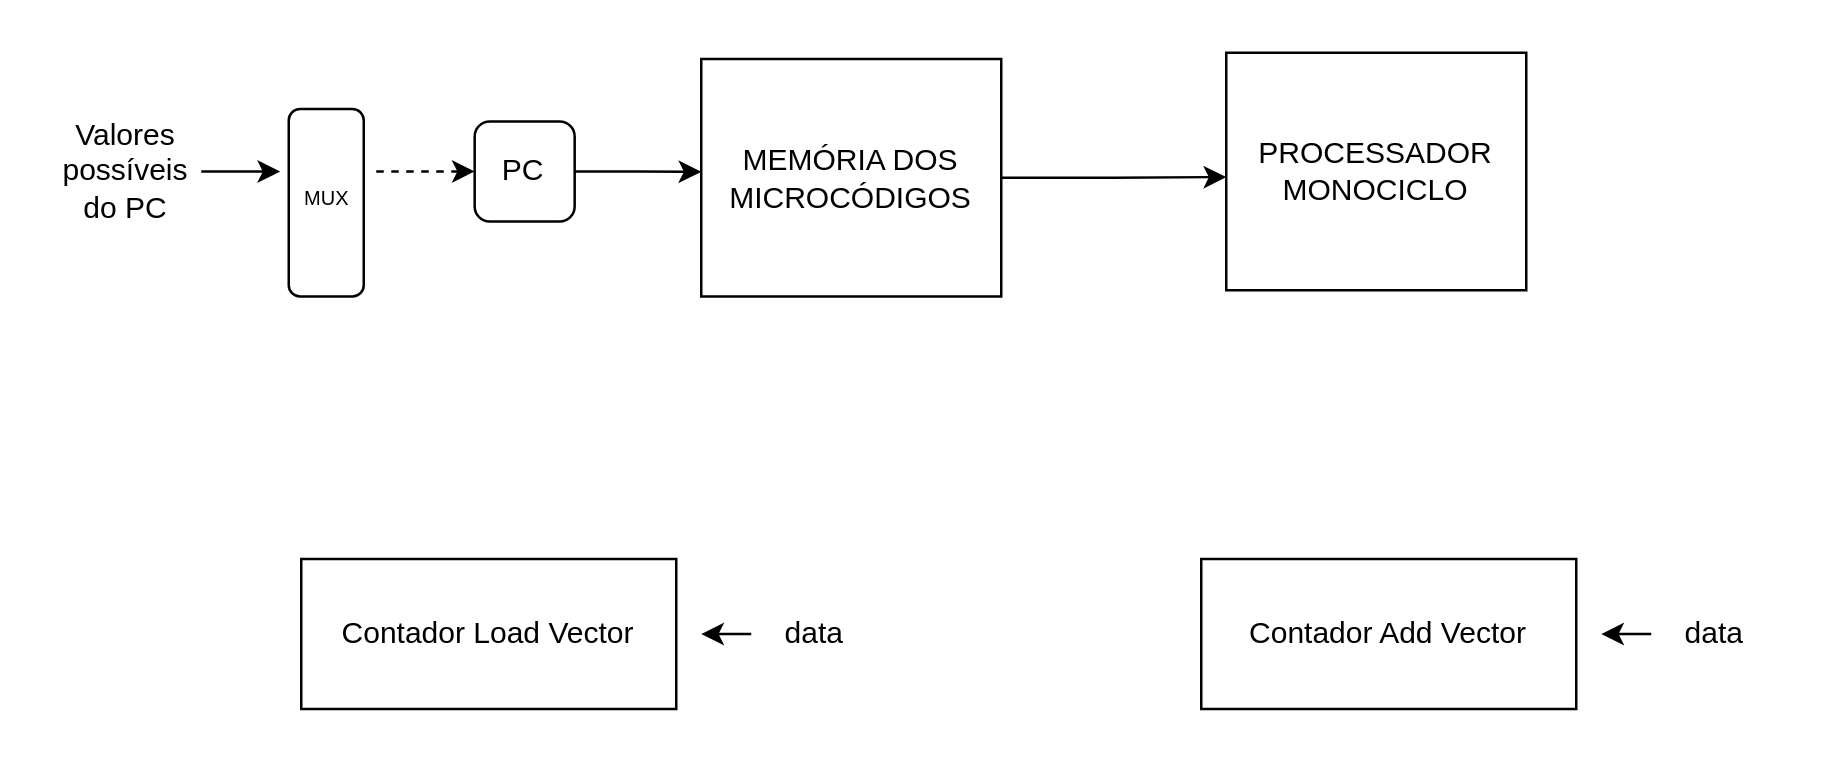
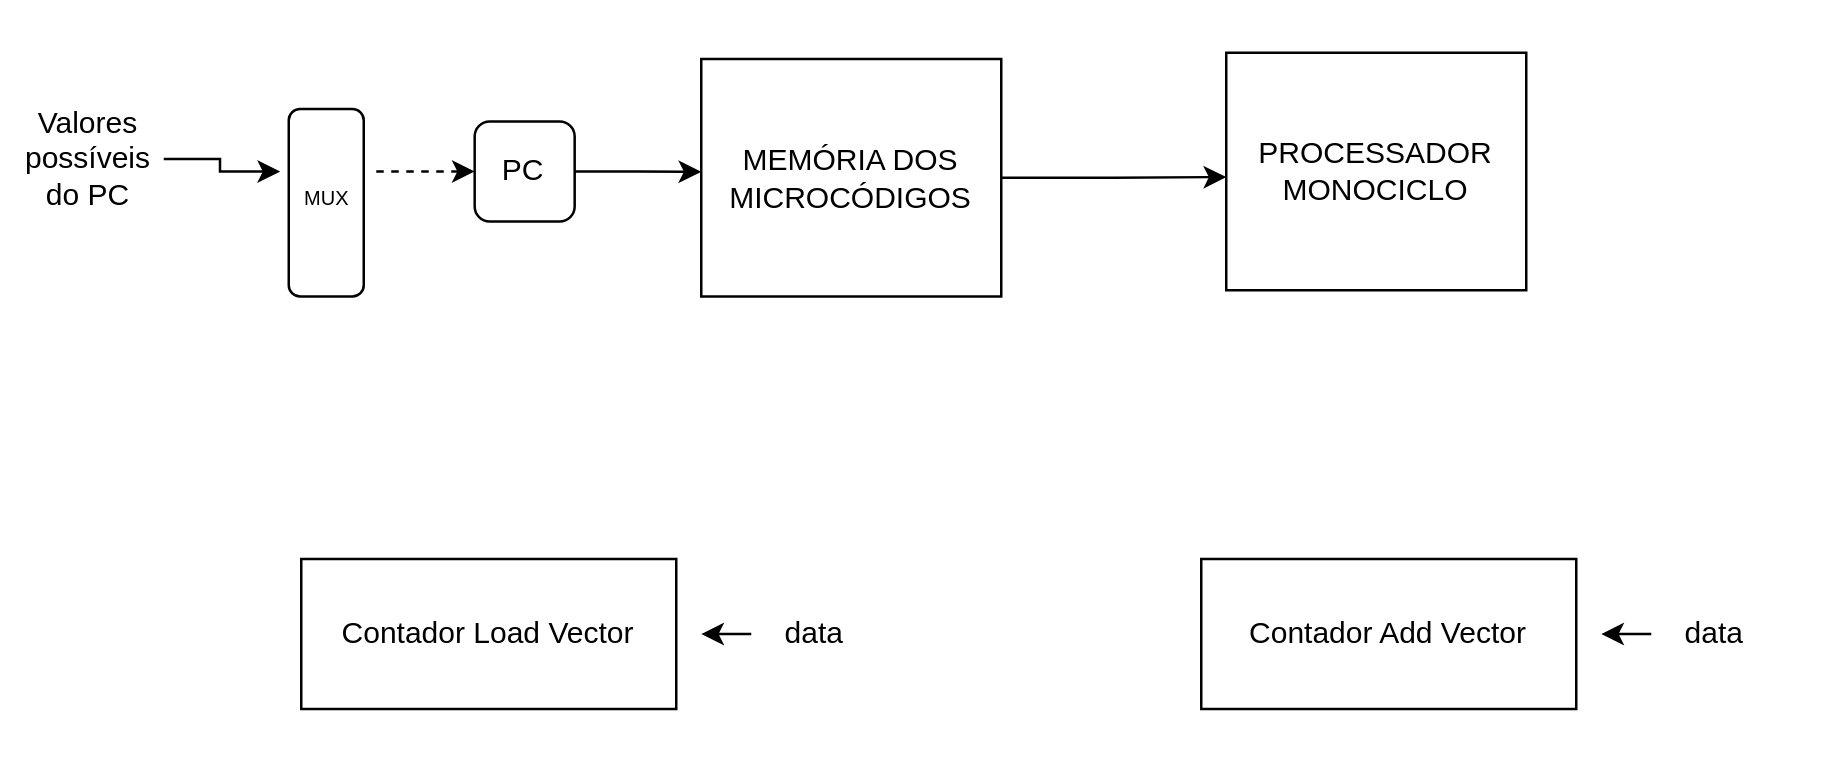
(126, 171) -> (89, 159)
